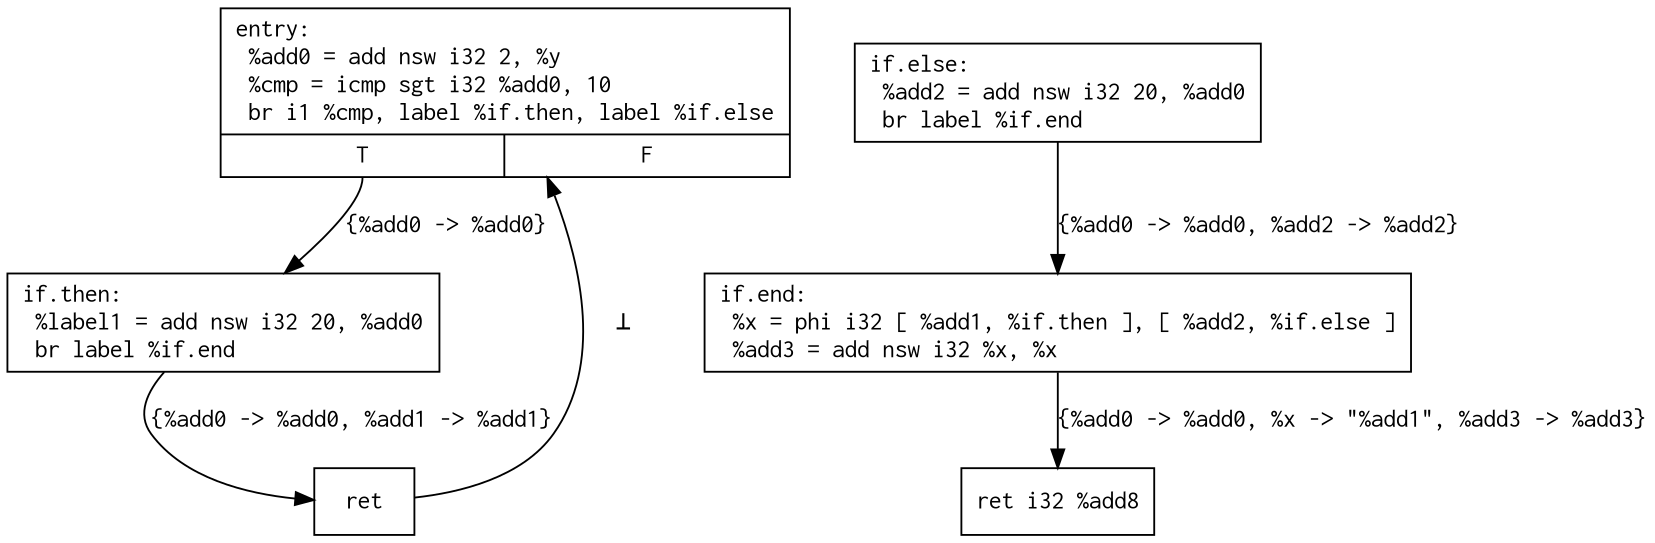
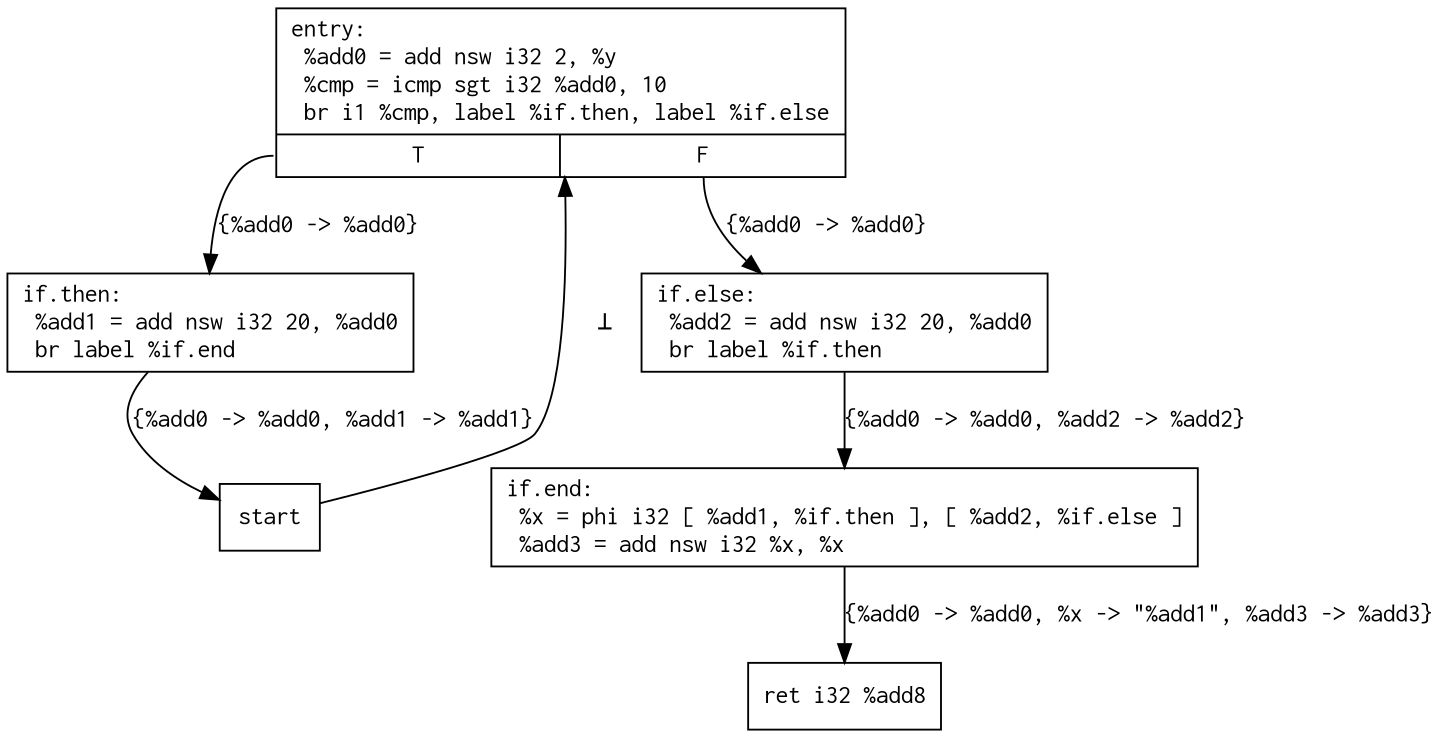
(976, 120) -> (769, 350)
none -> (716, 224)
(223, 322) -> (210, 322)
(364, 502) -> (270, 517)
